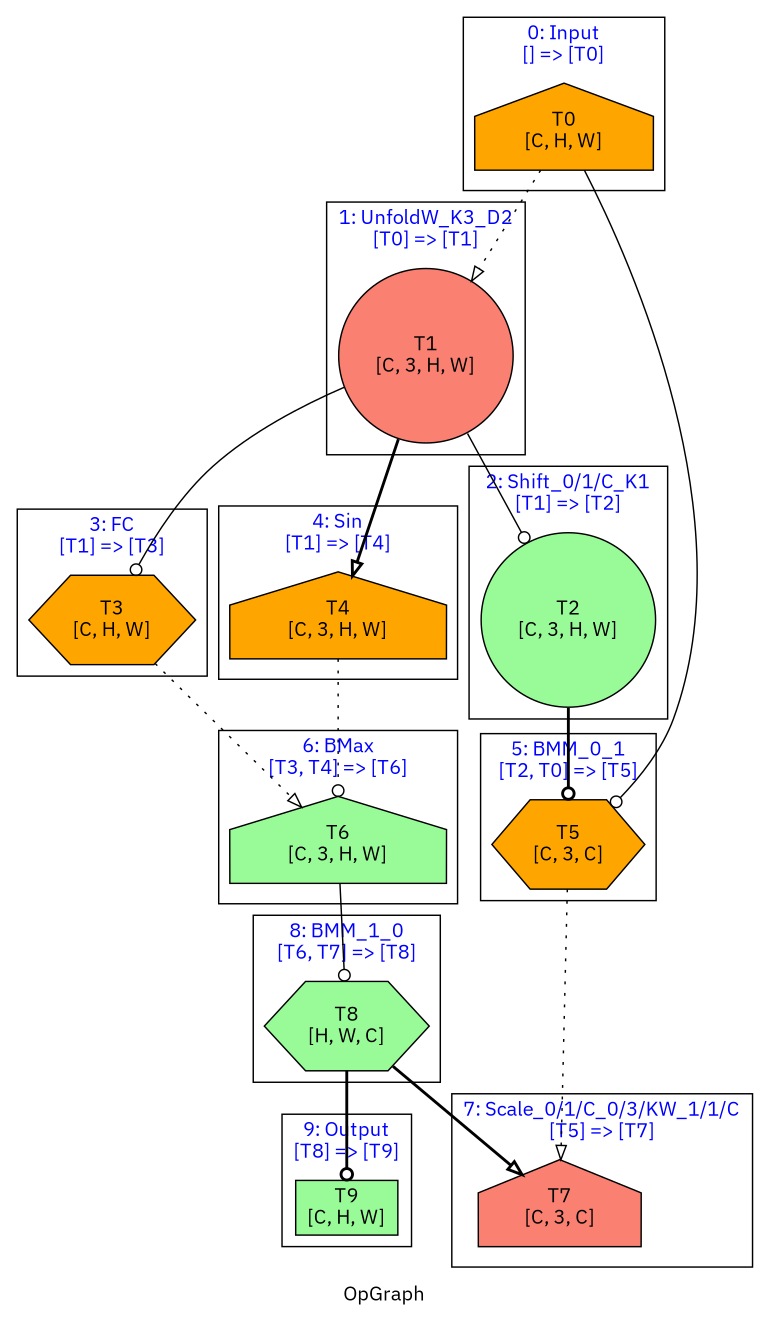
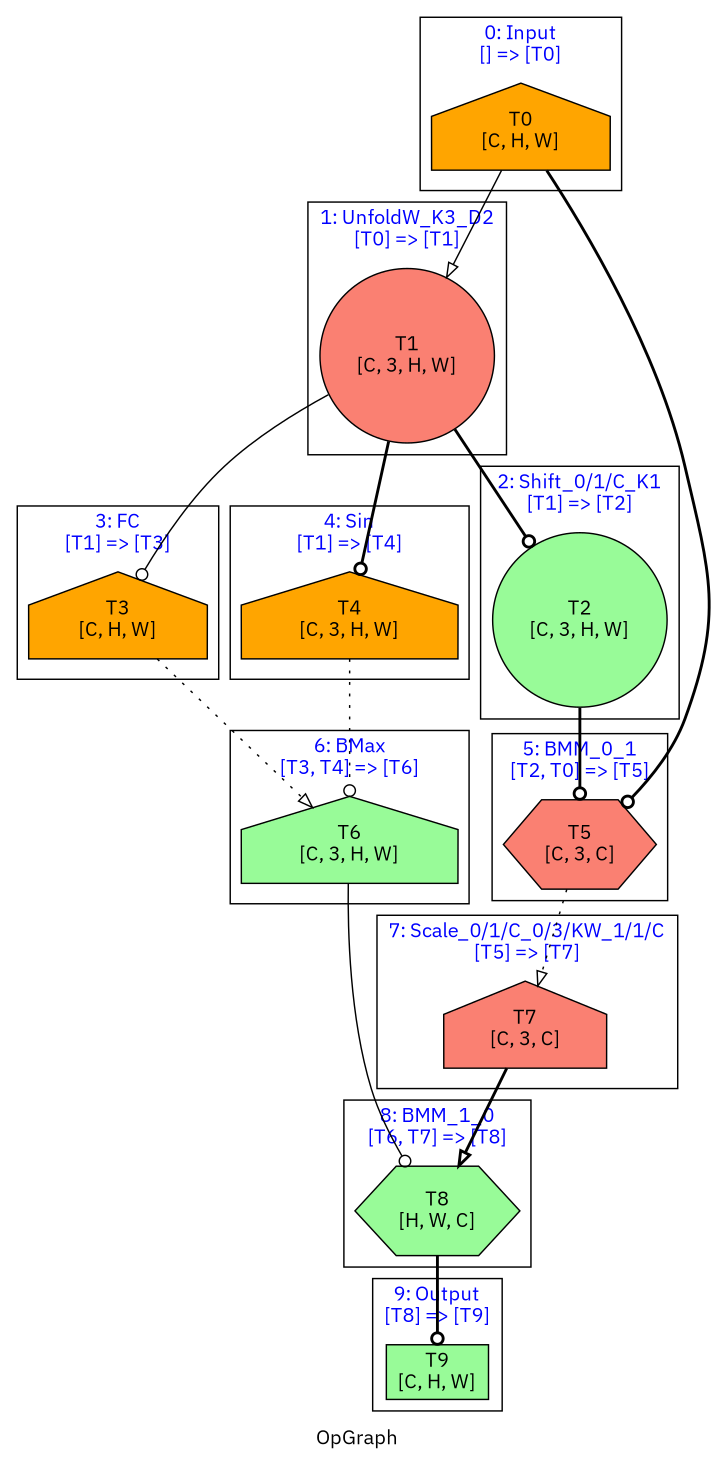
(510, 219) -> (477, 217)
(494, 483) -> (490, 483)
(690, 484) -> (688, 479)
(380, 495) -> (377, 496)
(112, 620) -> (118, 620)
(568, 844) -> (580, 844)
(443, 1108) -> (486, 1110)
